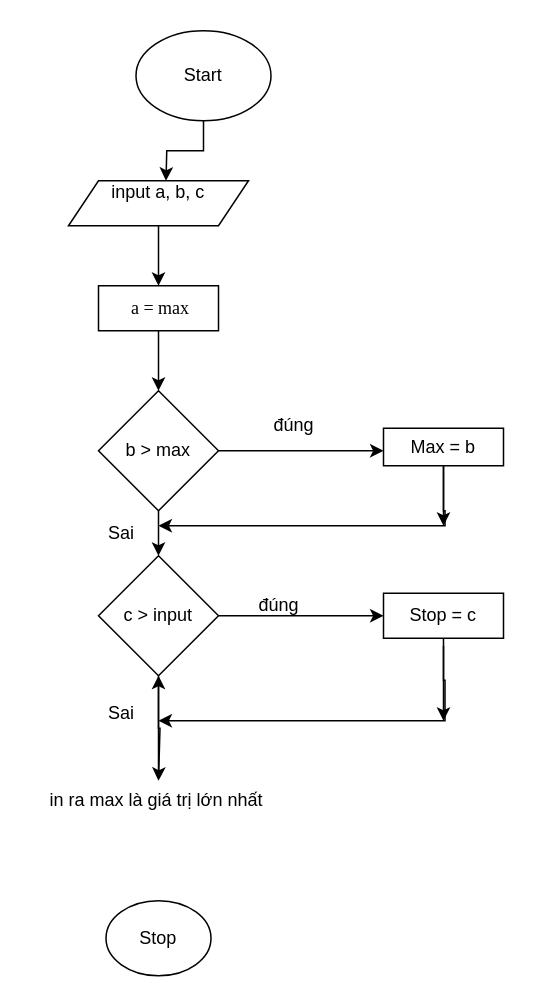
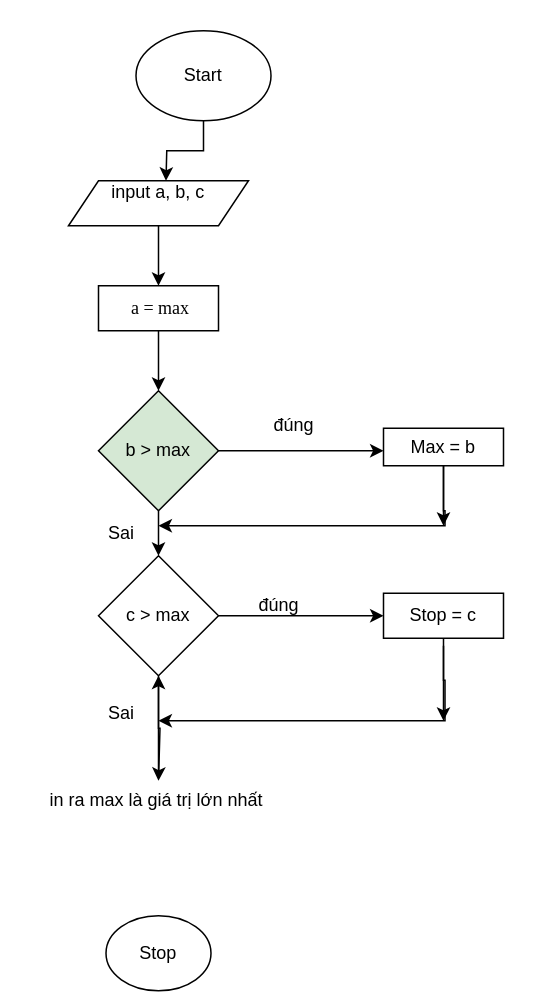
(158, 451) -> (158, 451)
(158, 616) -> (158, 616)
(158, 938) -> (158, 953)
